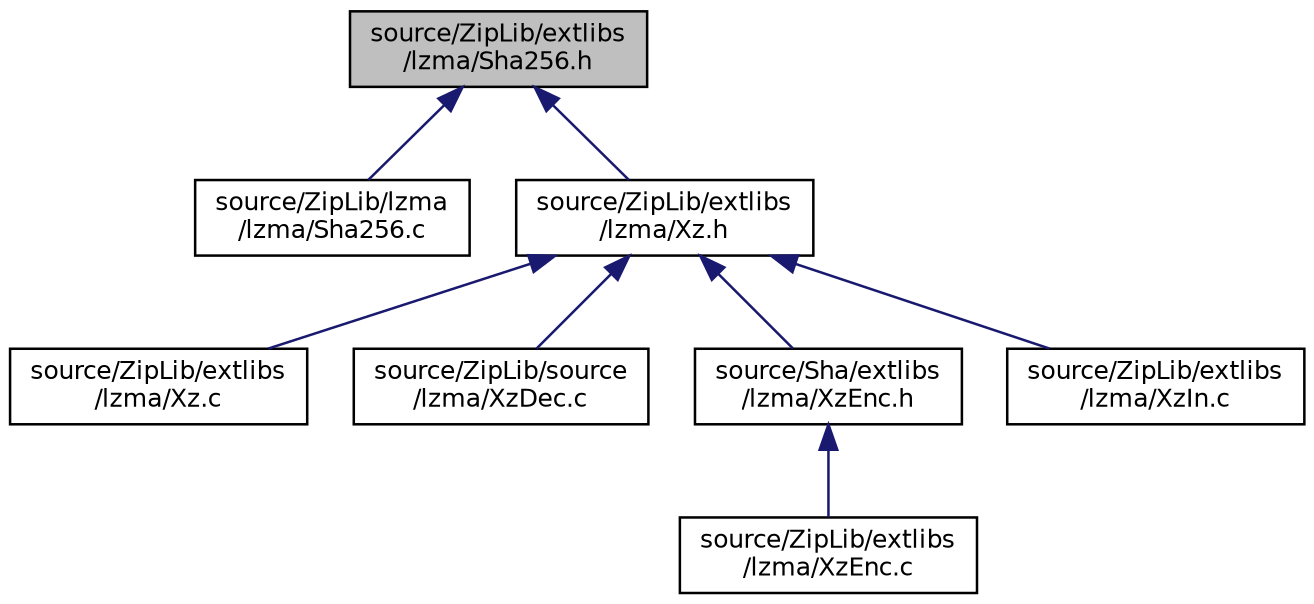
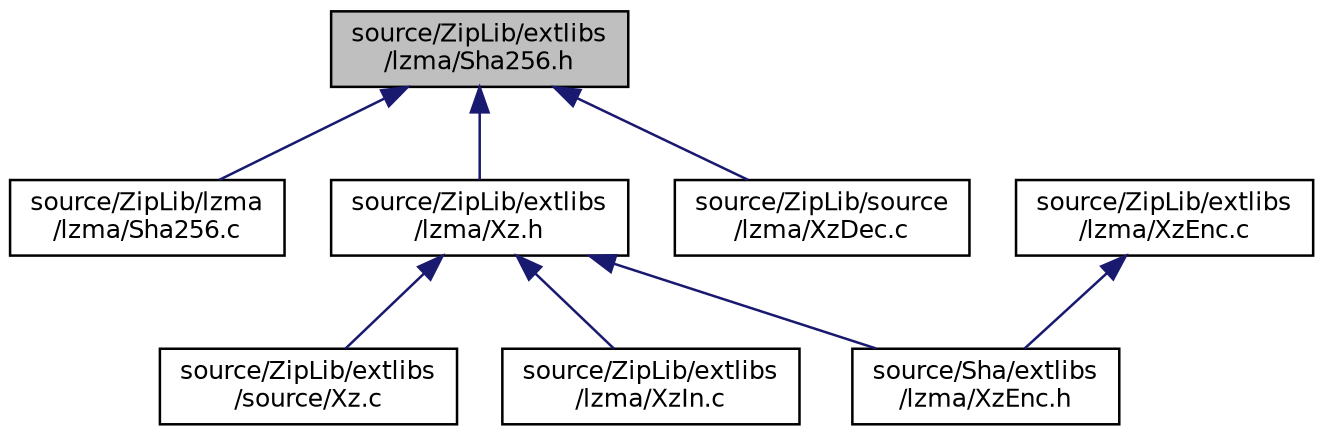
(574, 311) -> (663, 139)
(159, 387) -> (308, 387)
(828, 484) -> (1066, 311)
